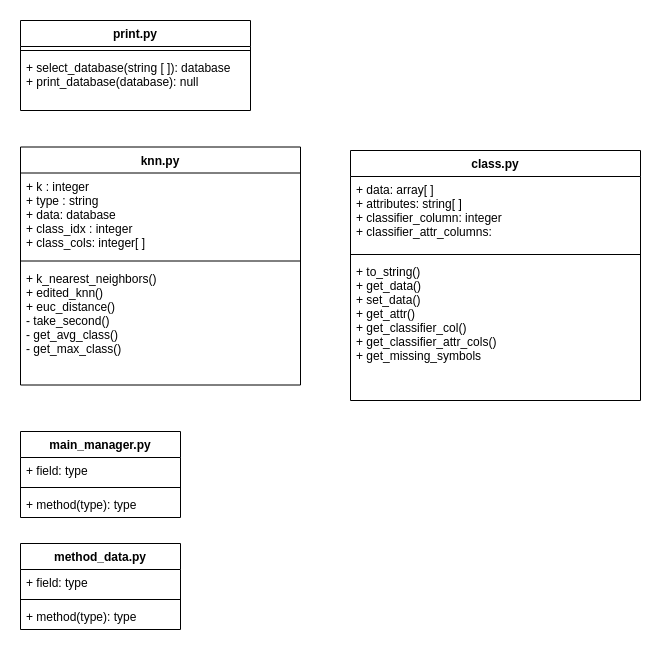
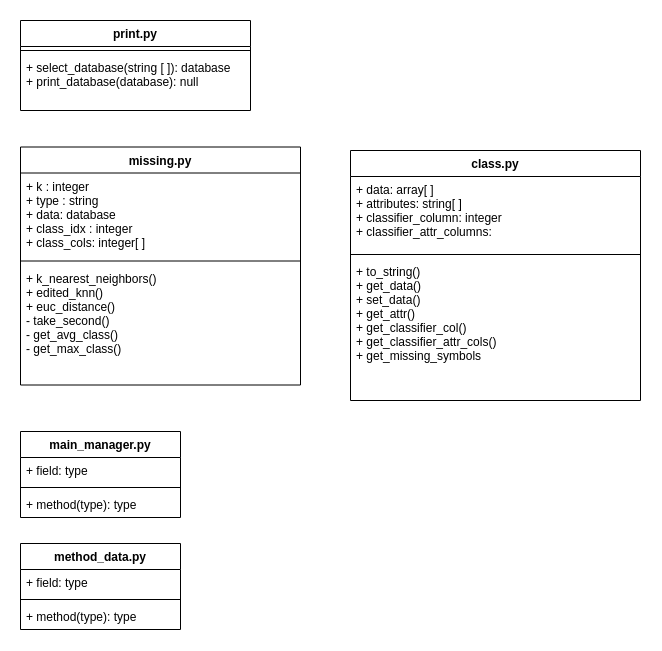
(160, 161) -> (160, 161)
